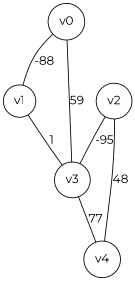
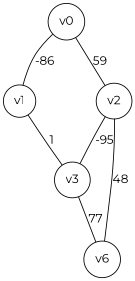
(45, 62) -> (45, 62)
(69, 101) -> (90, 62)
(102, 259) -> (102, 259)
